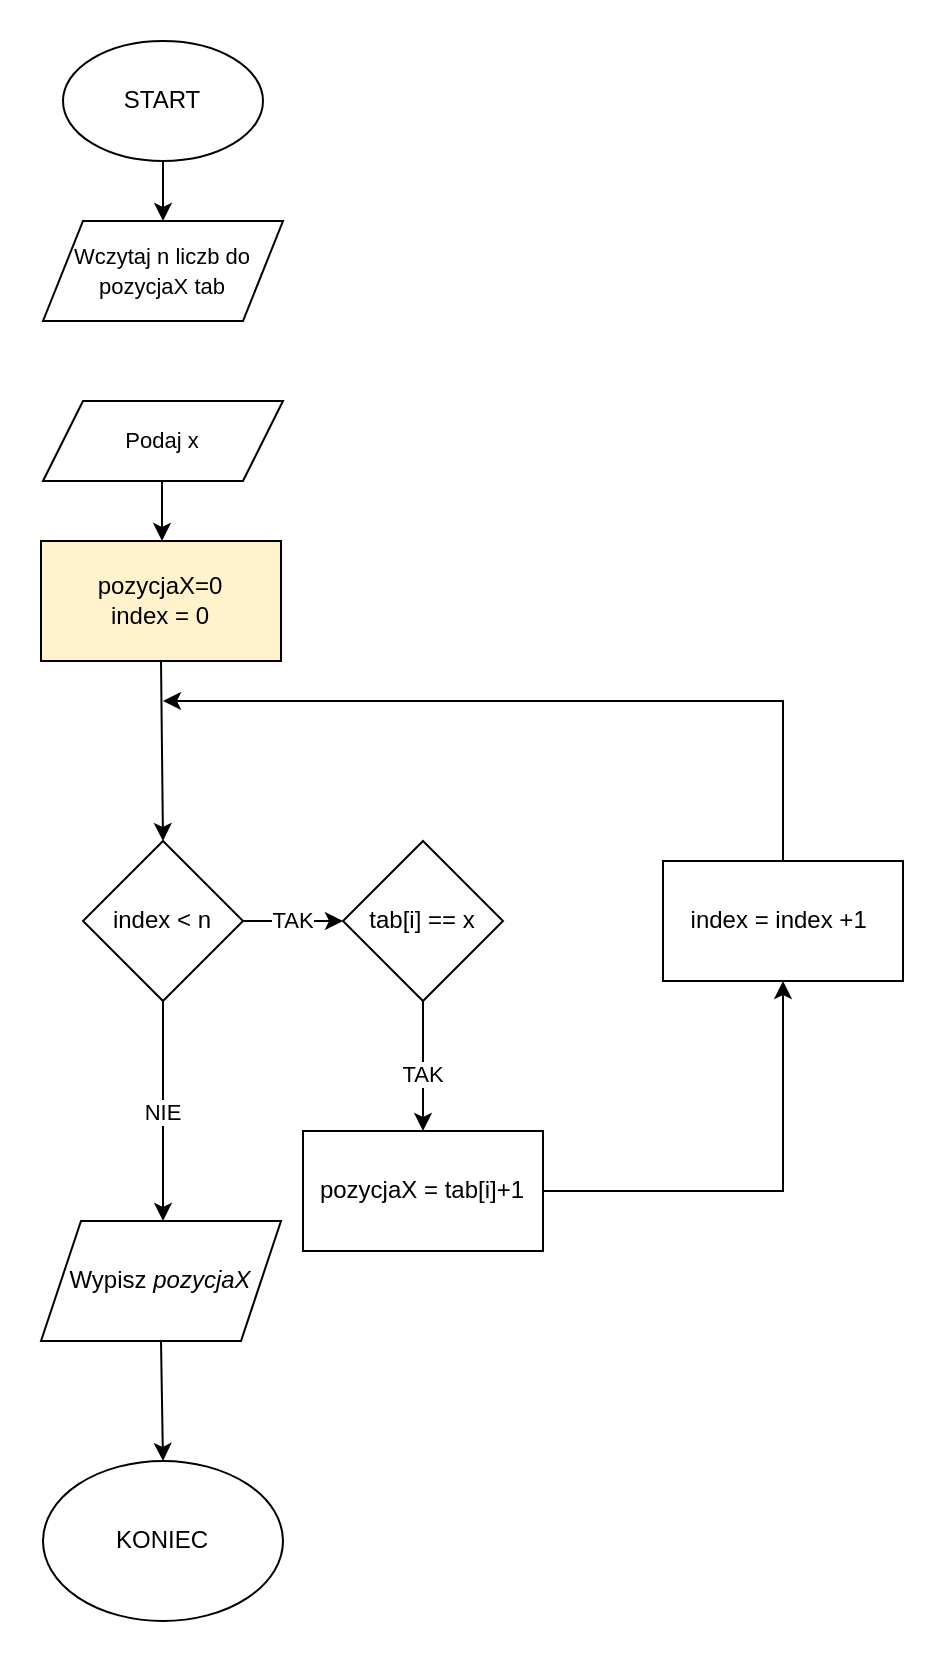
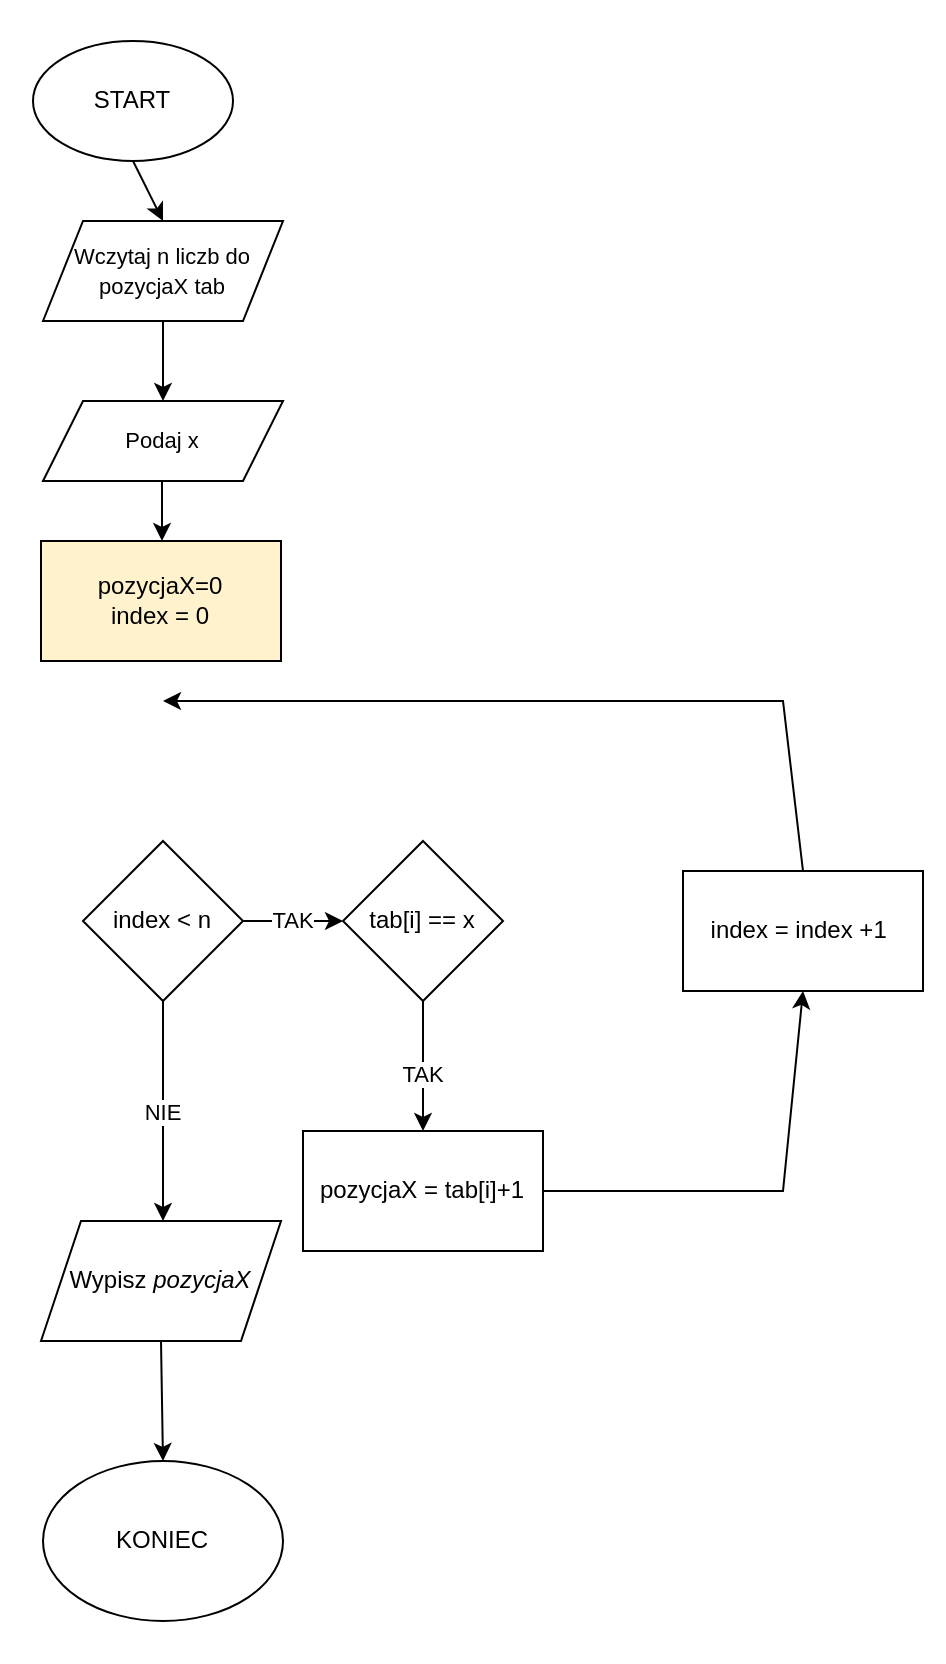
(163, 101) -> (133, 101)
none -> (163, 354)
(162, 744) -> none
(783, 921) -> (803, 931)
